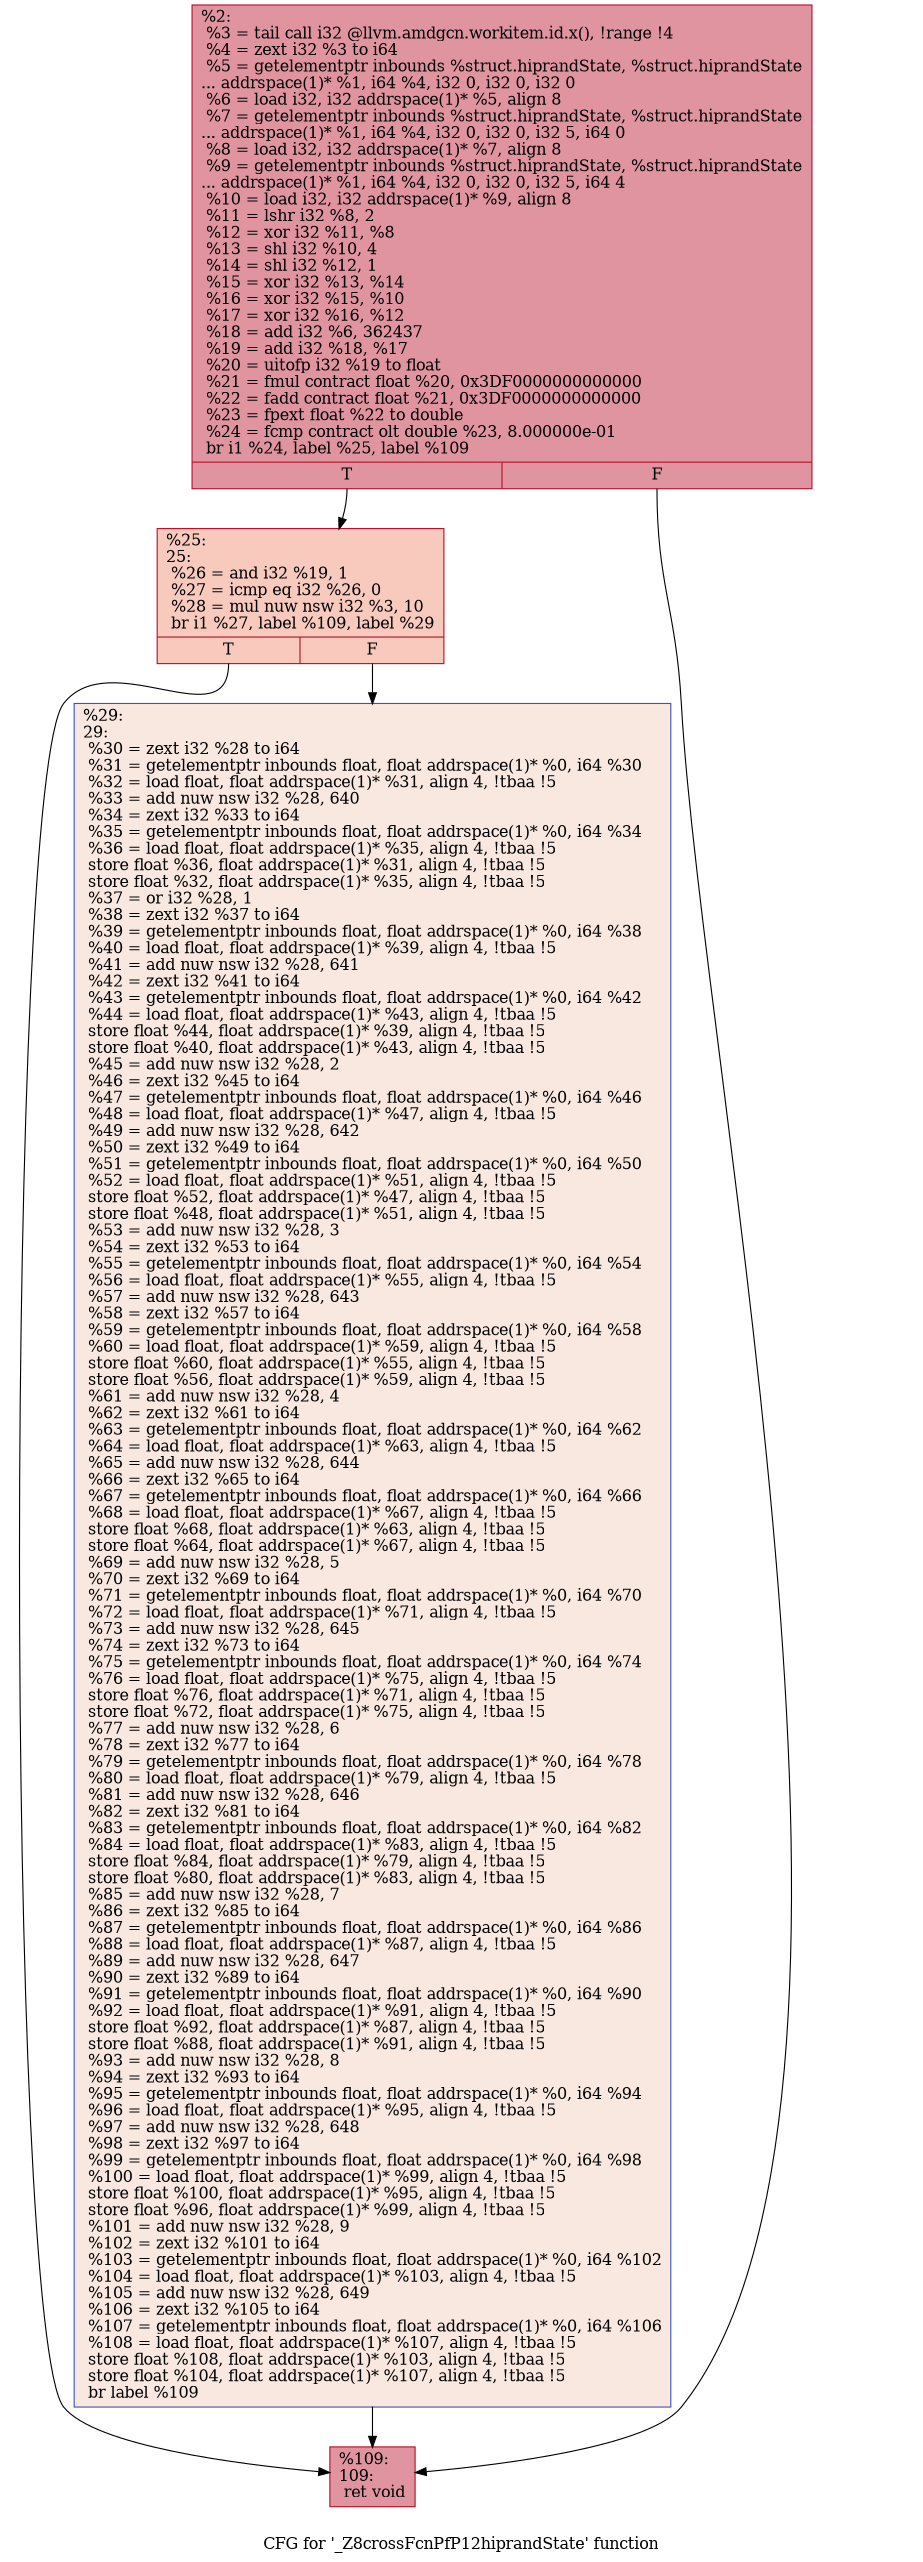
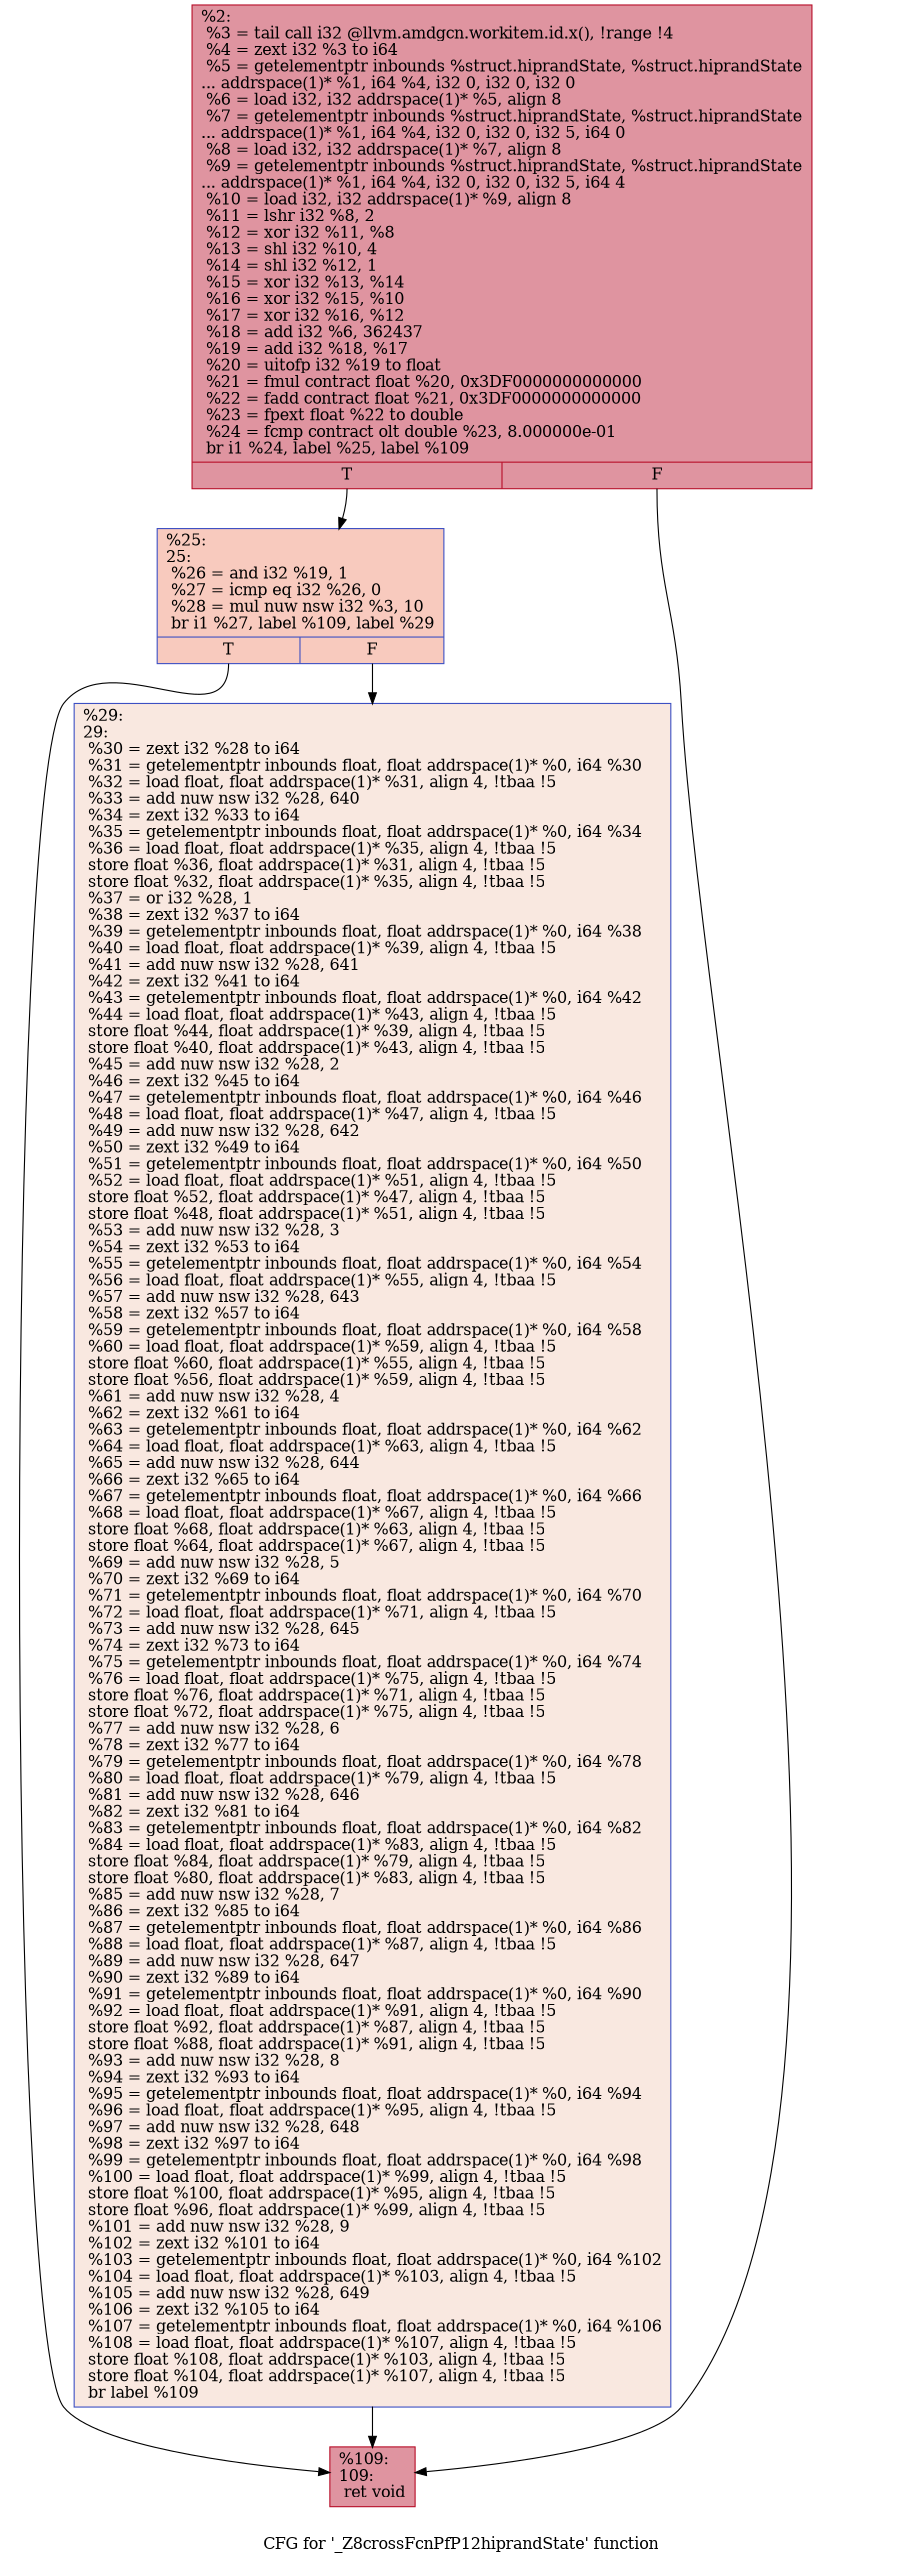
(301, 596) -> (301, 596)
